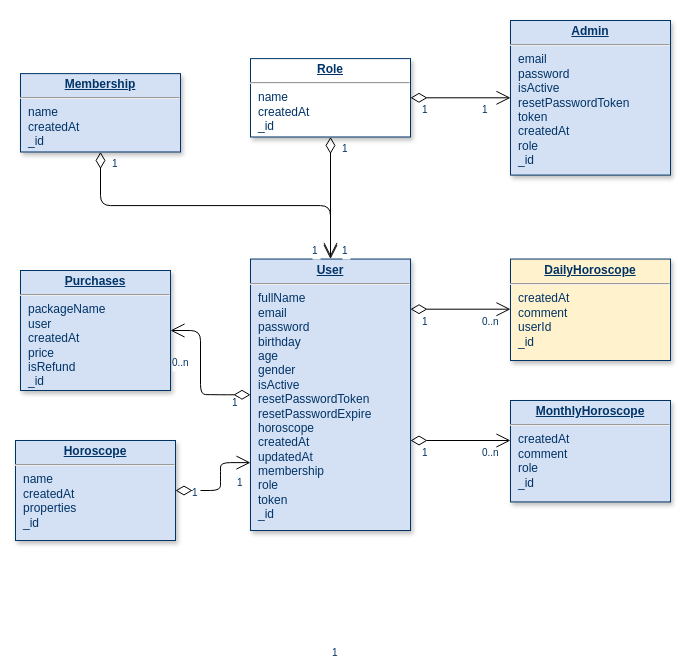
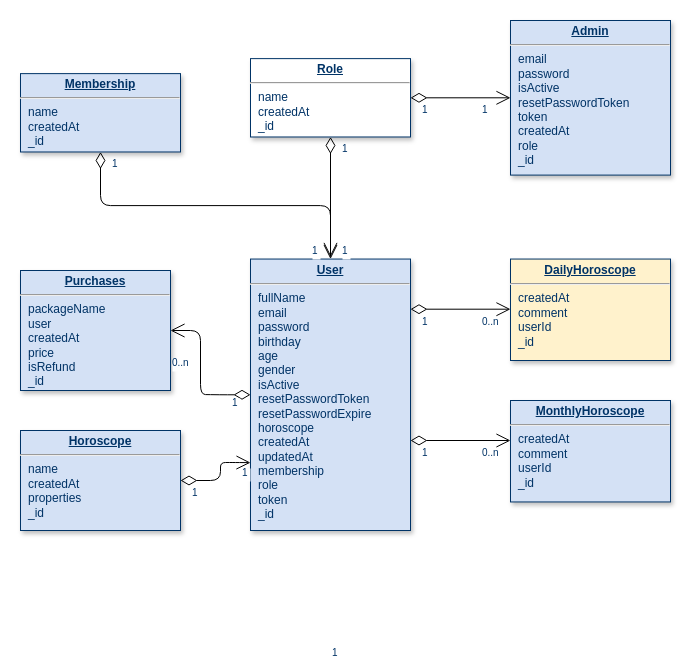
(563, 437) -> (563, 437)
(96, 491) -> (101, 481)
